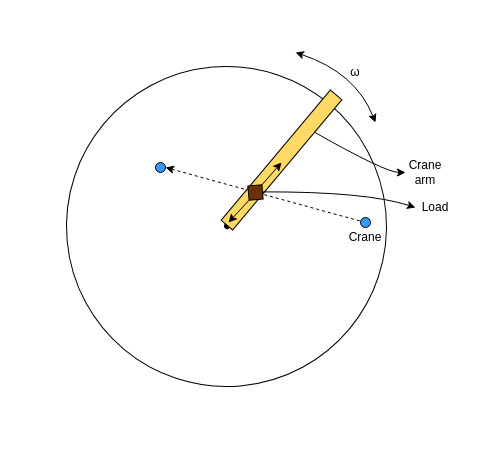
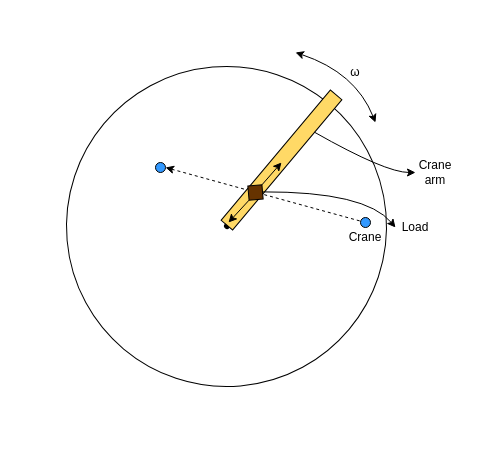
(426, 173) -> (436, 173)
(436, 208) -> (416, 228)
